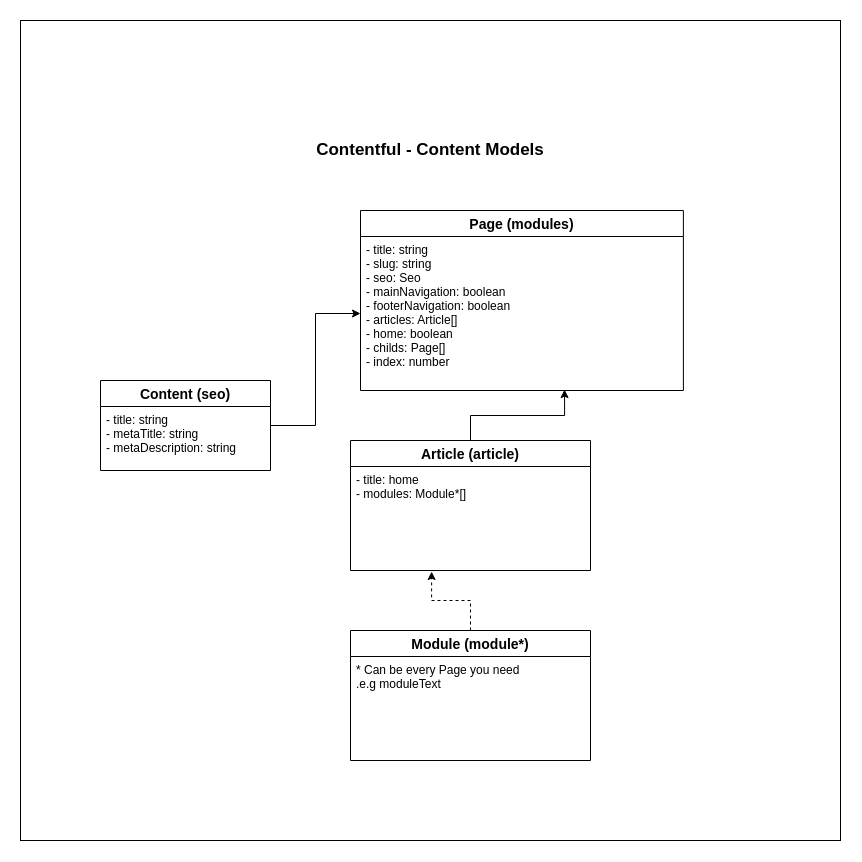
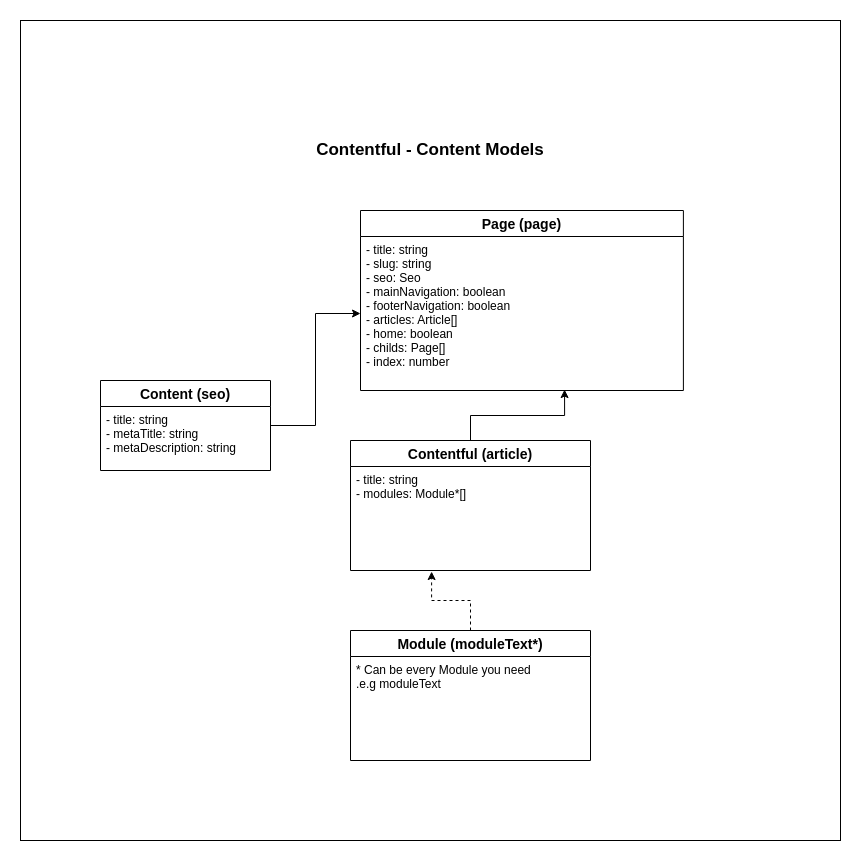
(521, 224) -> (521, 224)
(470, 454) -> (470, 454)
(392, 480) -> (397, 480)
(470, 644) -> (470, 644)
(441, 670) -> (446, 670)
